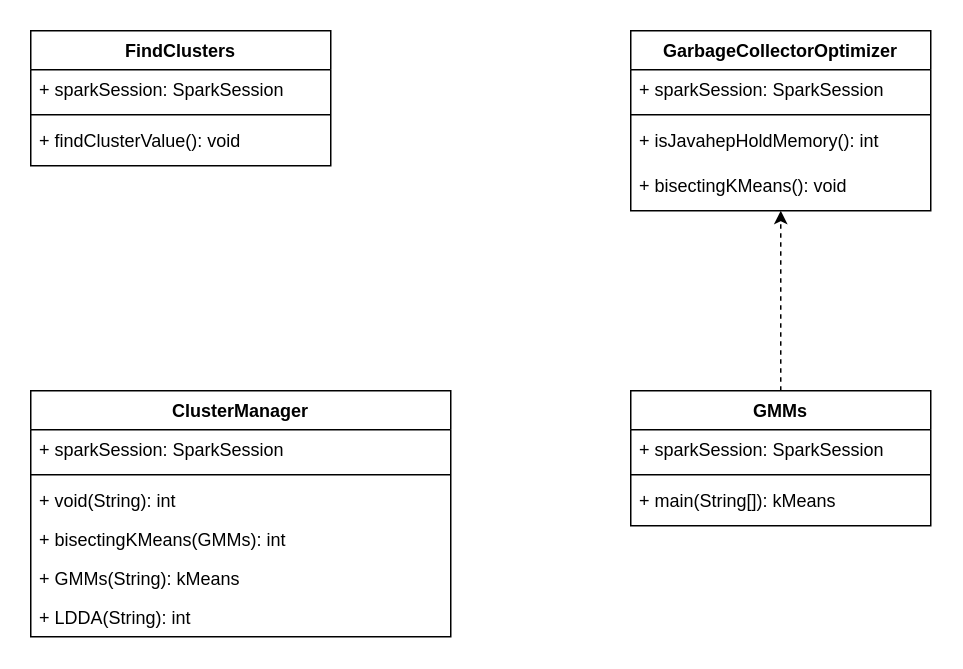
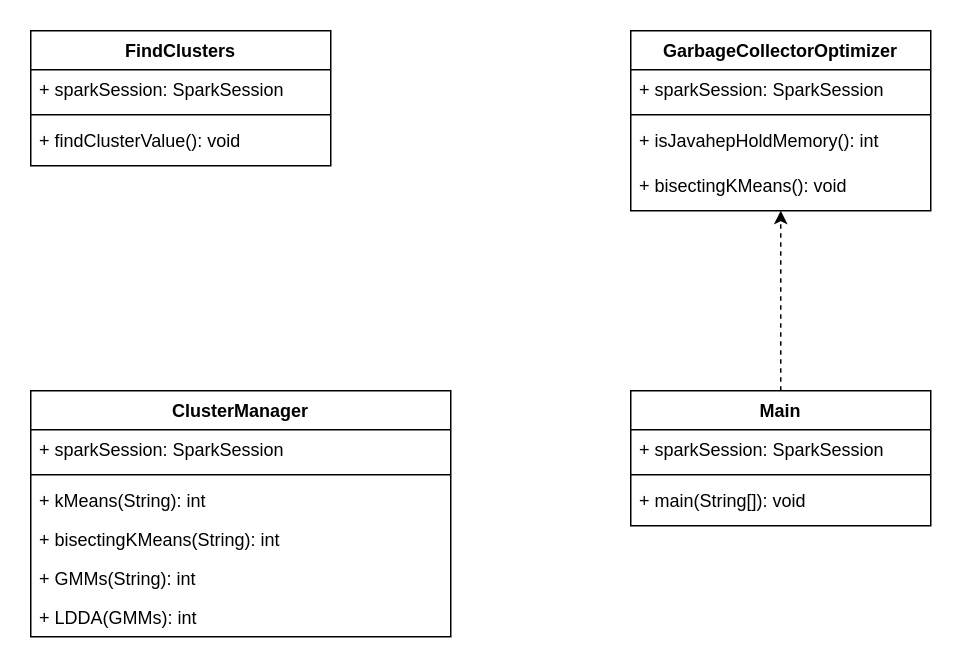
(780, 411) -> (780, 411)
(121, 501) -> (133, 501)
(748, 501) -> (736, 501)
(166, 540) -> (174, 540)
(141, 579) -> (123, 579)
(123, 618) -> (115, 618)
